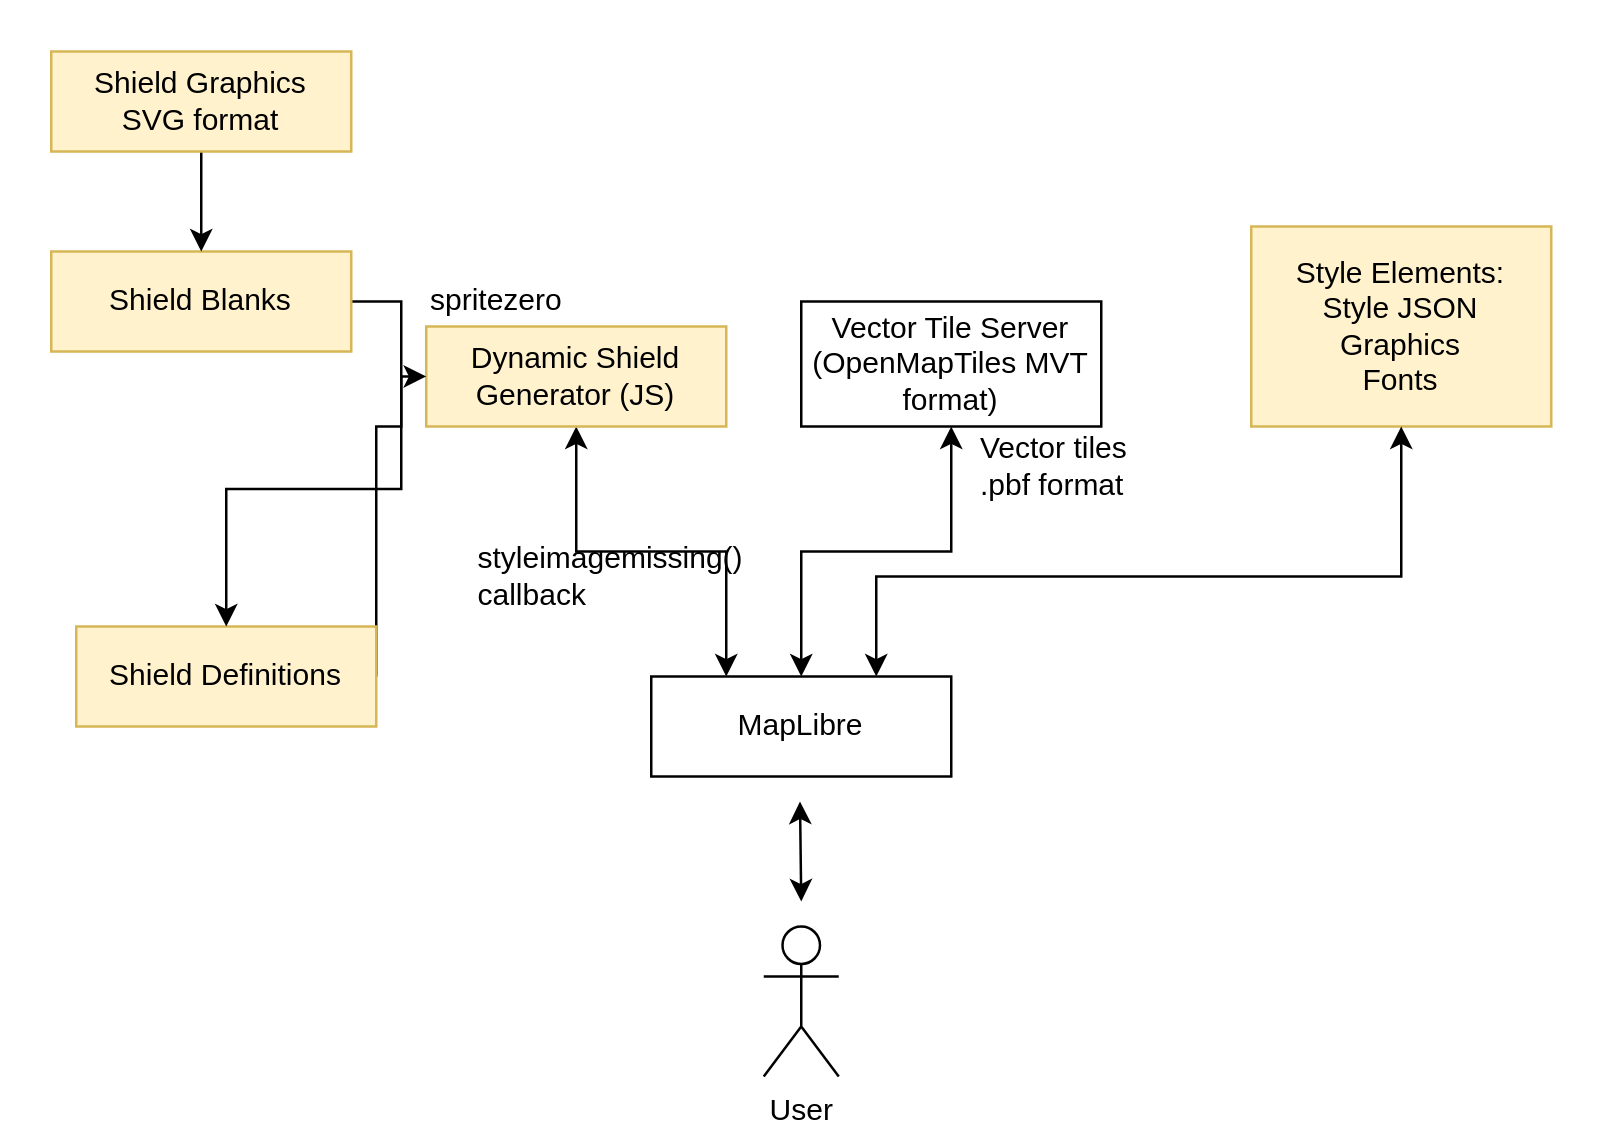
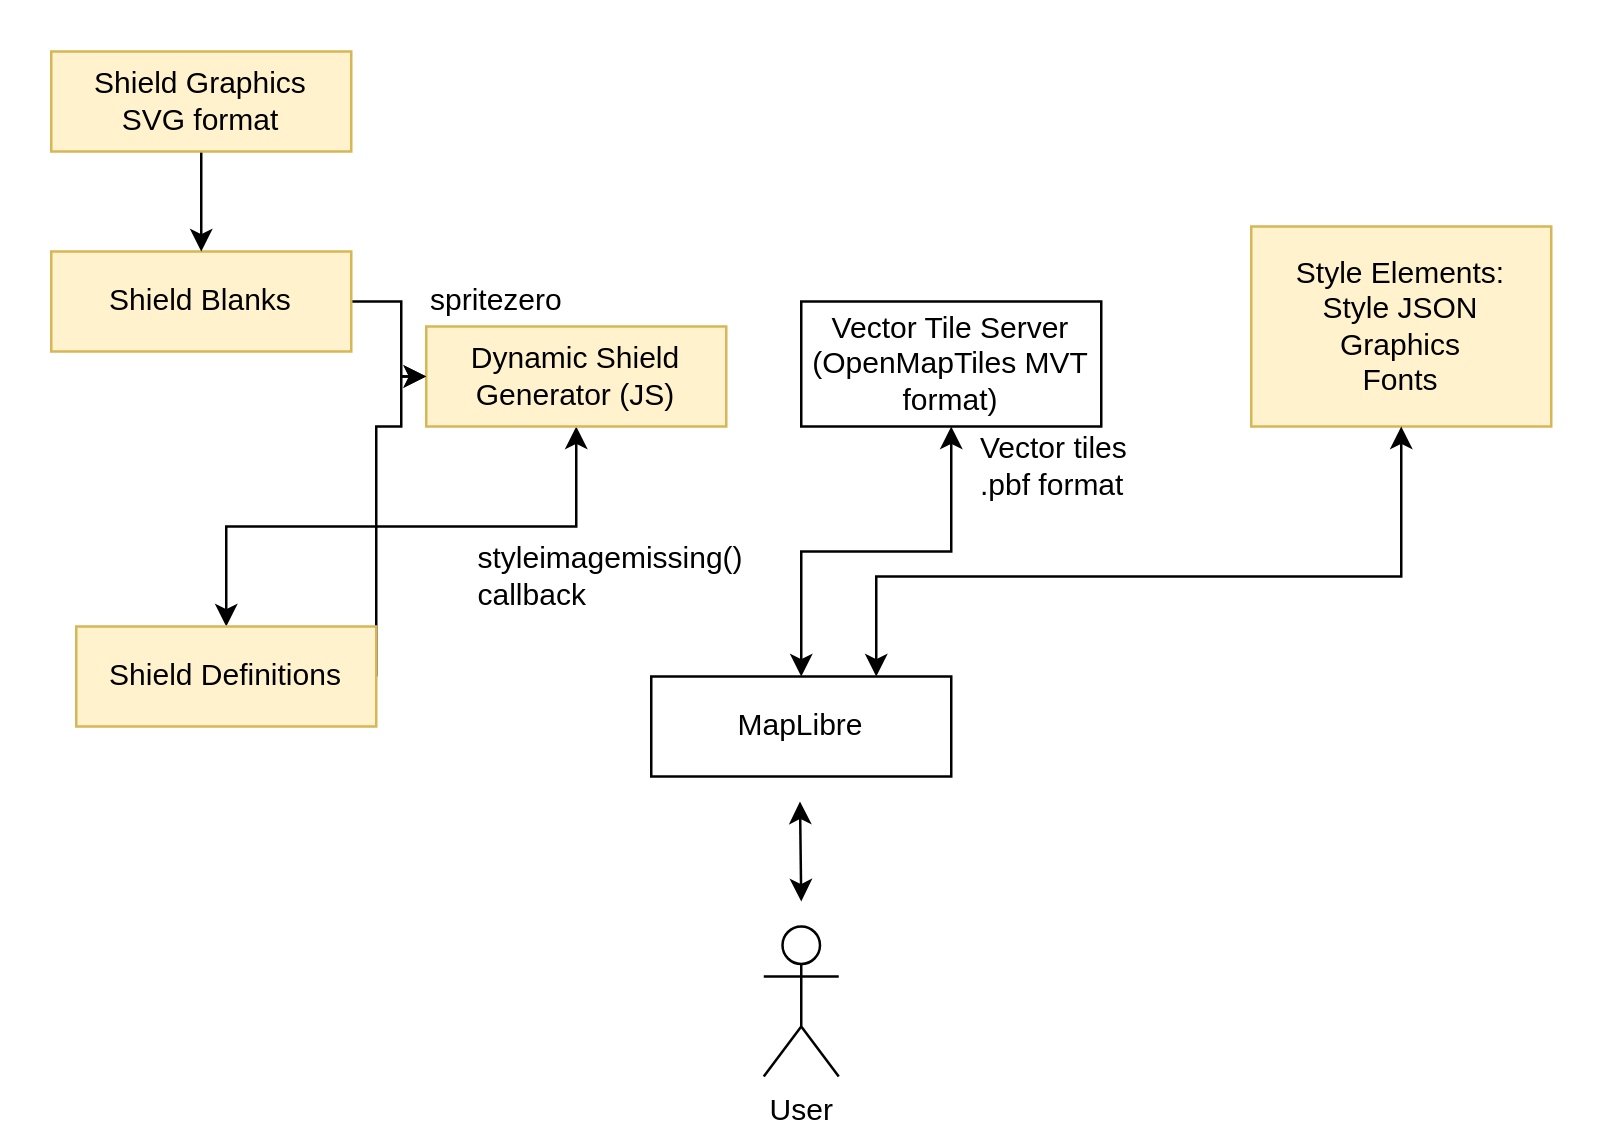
(283, 489) -> (401, 365)
(638, 551) -> (480, 526)
